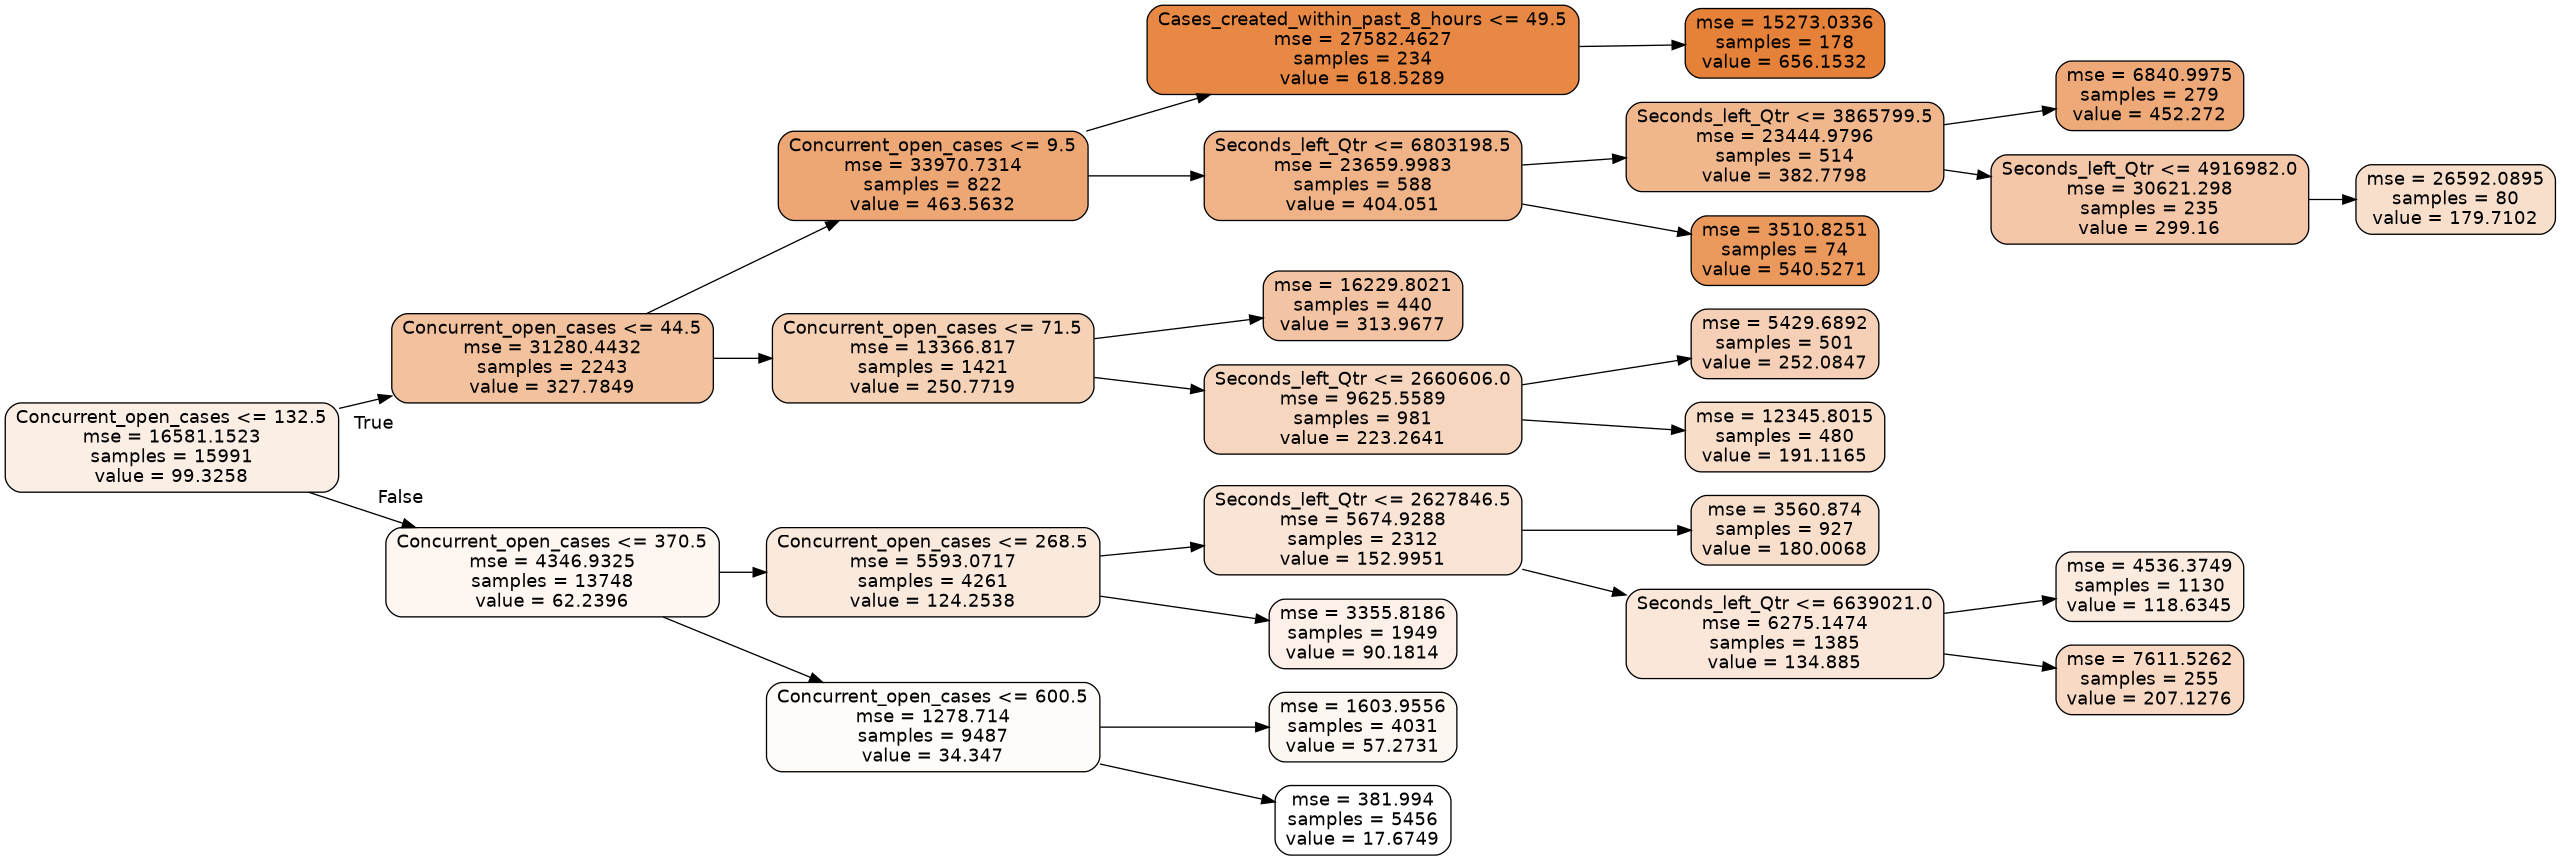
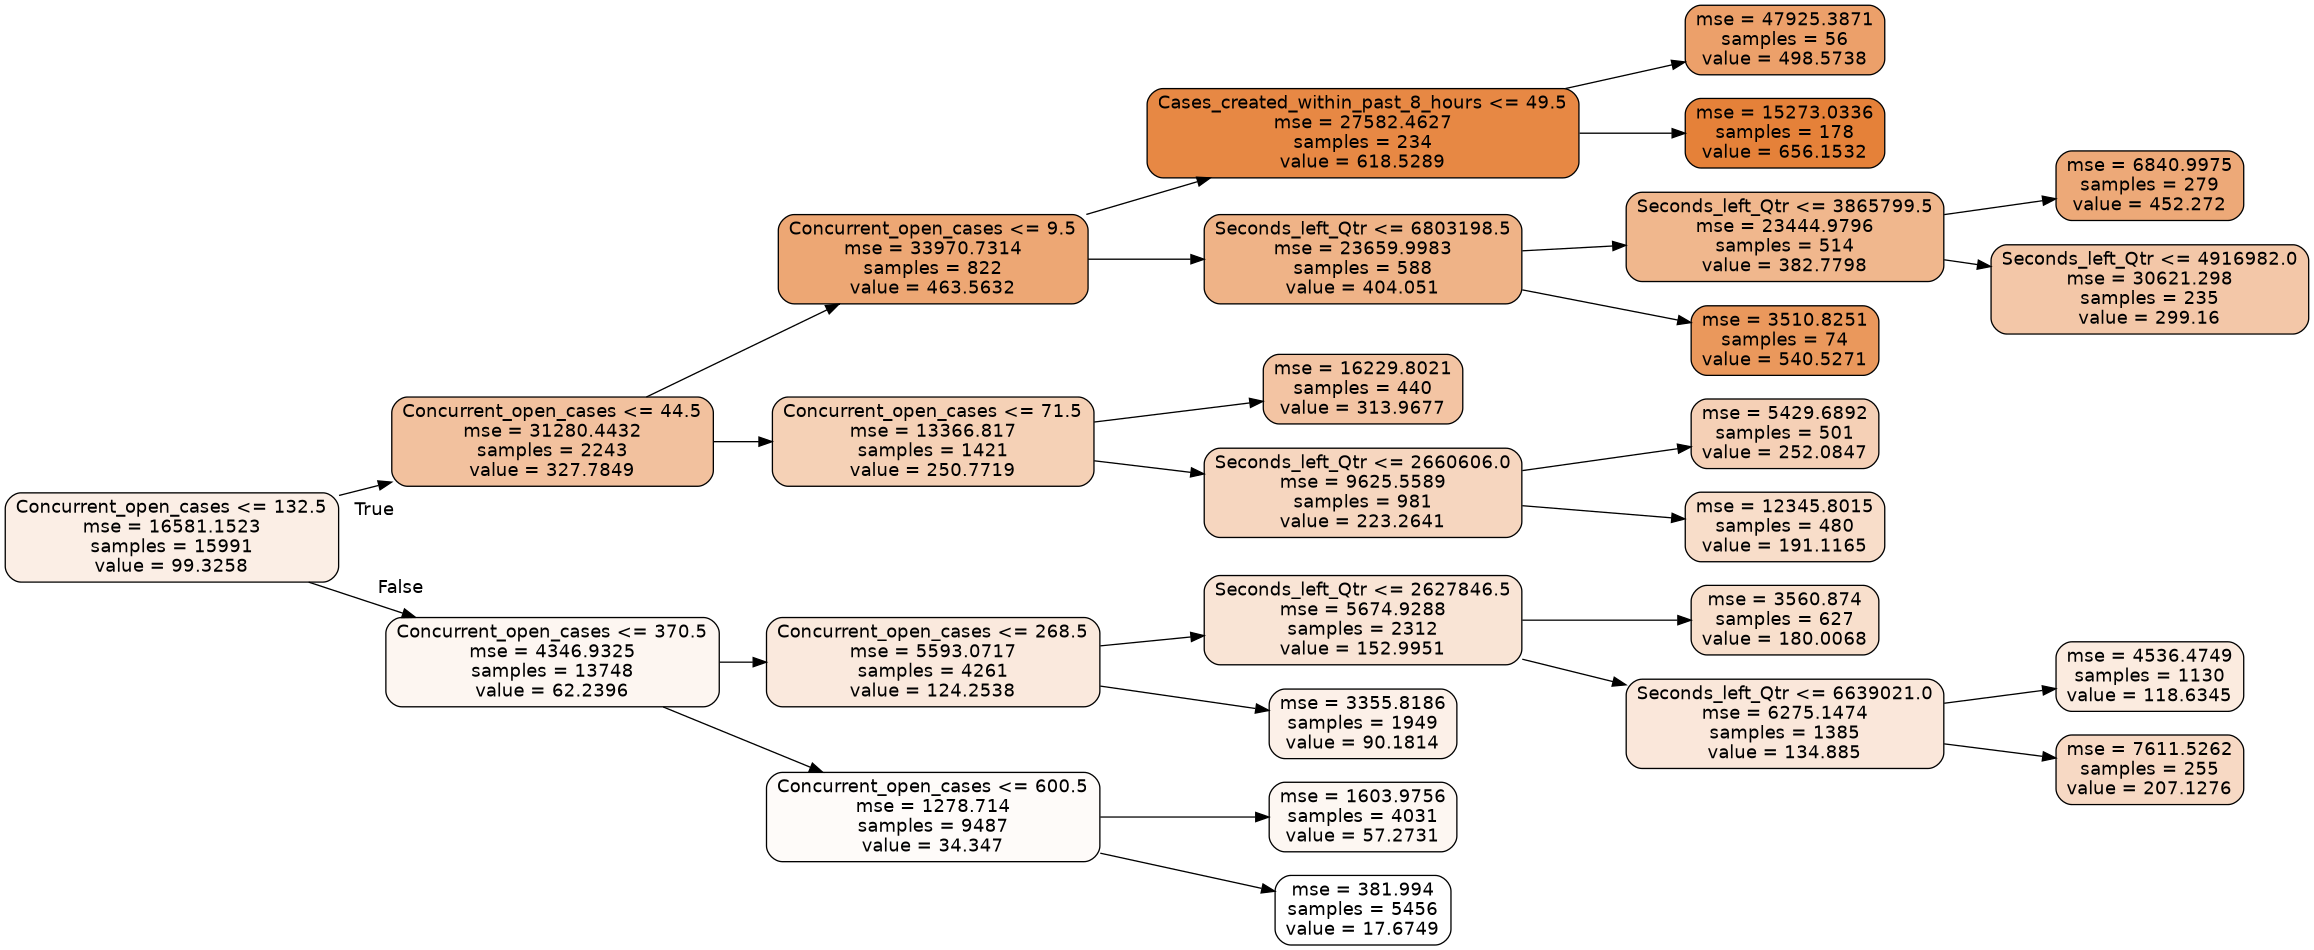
none -> (1785, 40)
(2456, 200) -> none
(1785, 530) -> (1785, 620)
(2150, 587) -> (2150, 677)
(1363, 727) -> (1363, 817)
